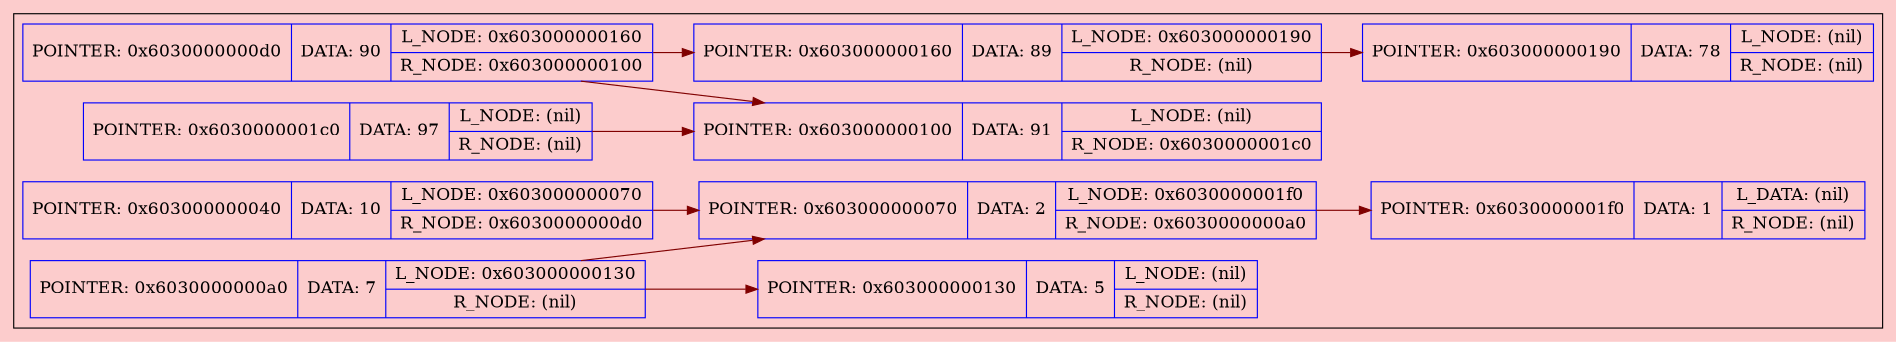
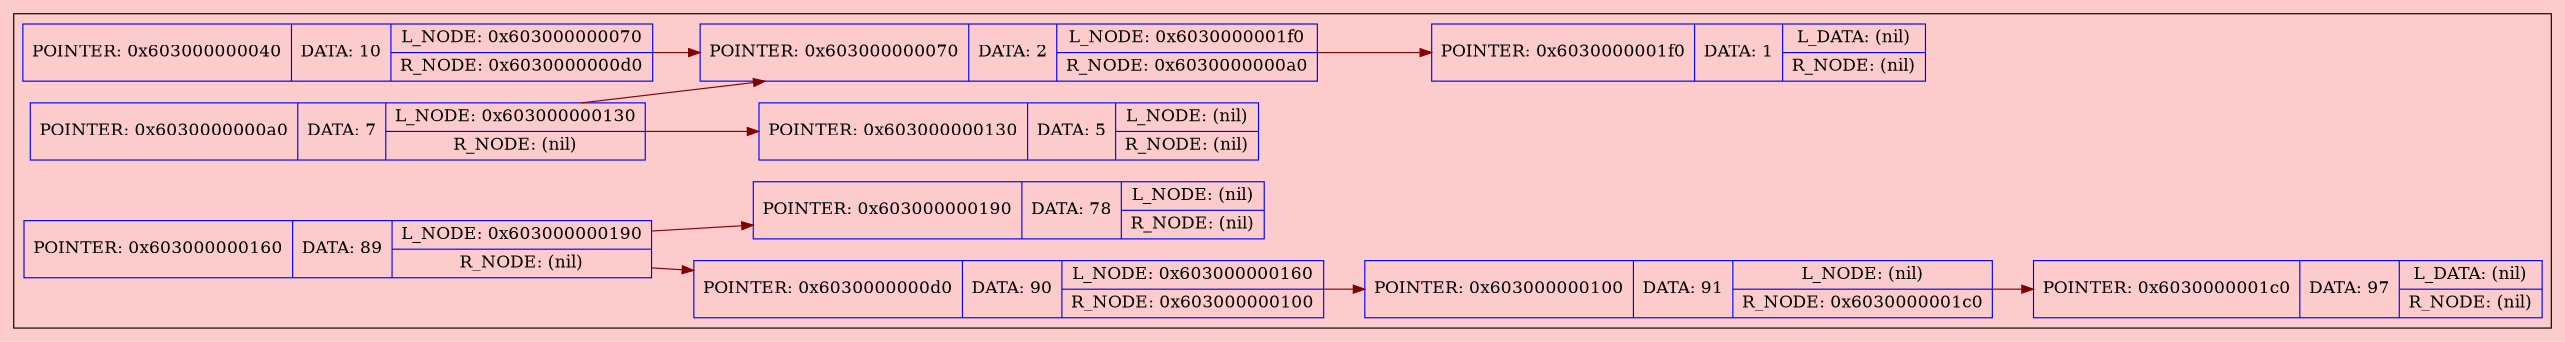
(668, 53) -> (667, 269)
(521, 116) -> (2471, 274)
(637, 131) -> (2007, 289)
